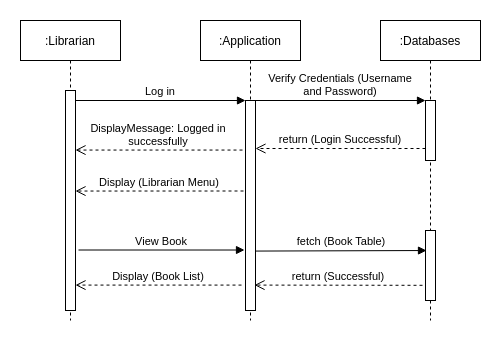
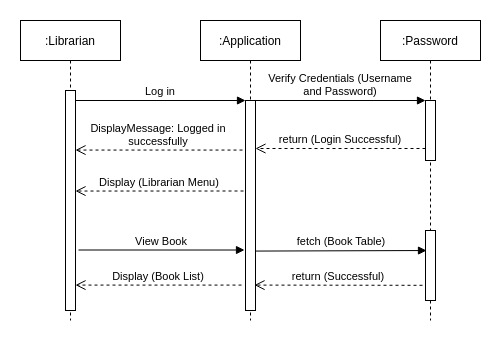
(430, 41) -> (430, 41)
